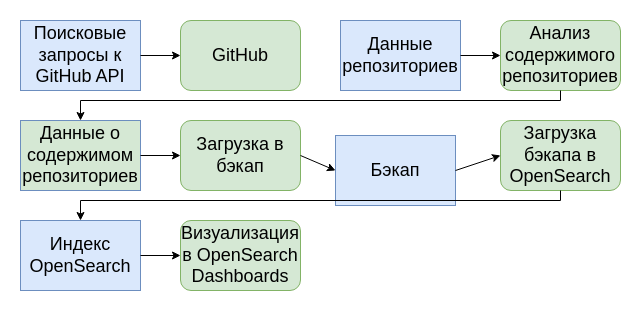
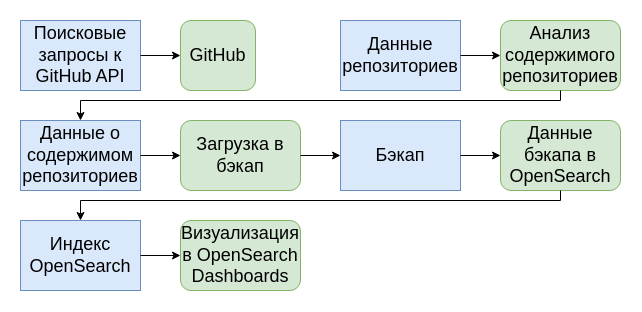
(241, 56) -> (218, 56)
(81, 156) -> (81, 156)
(561, 156) -> (561, 156)
(396, 171) -> (401, 156)
